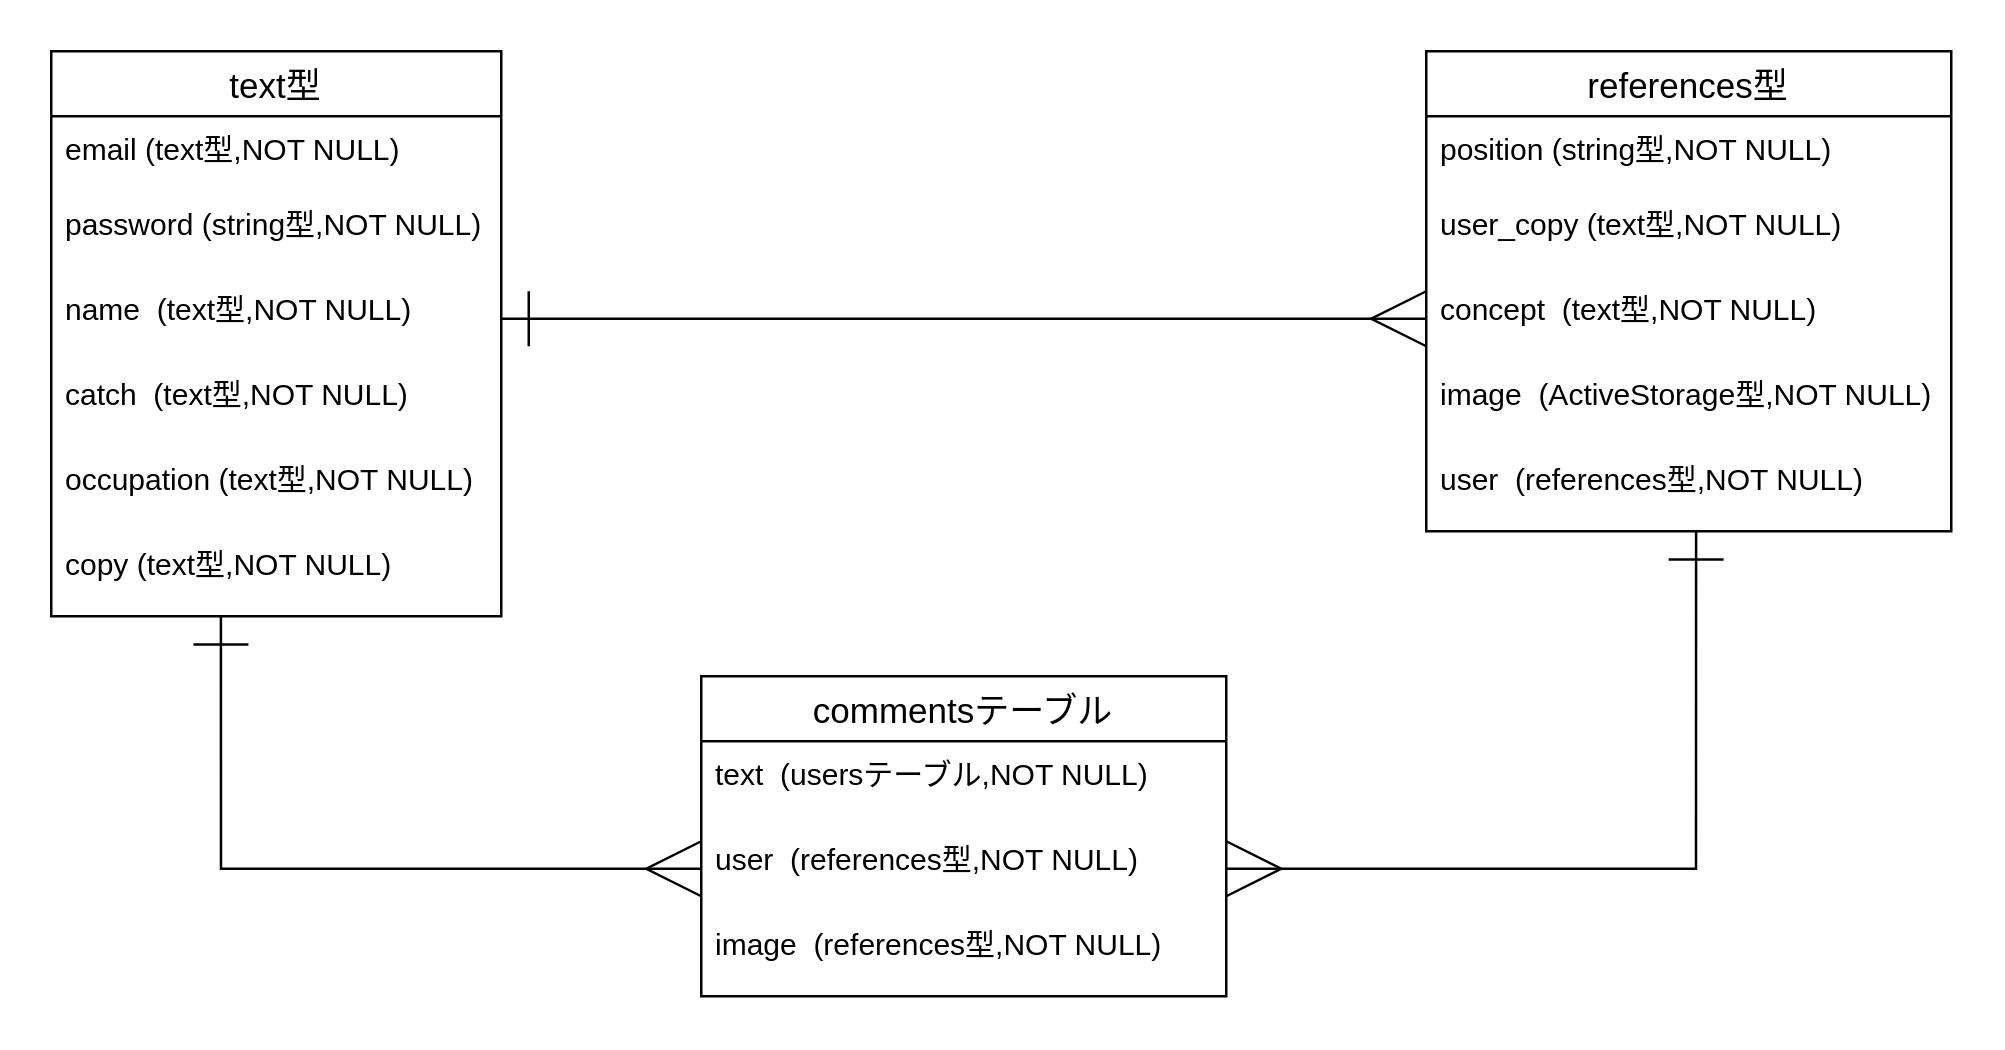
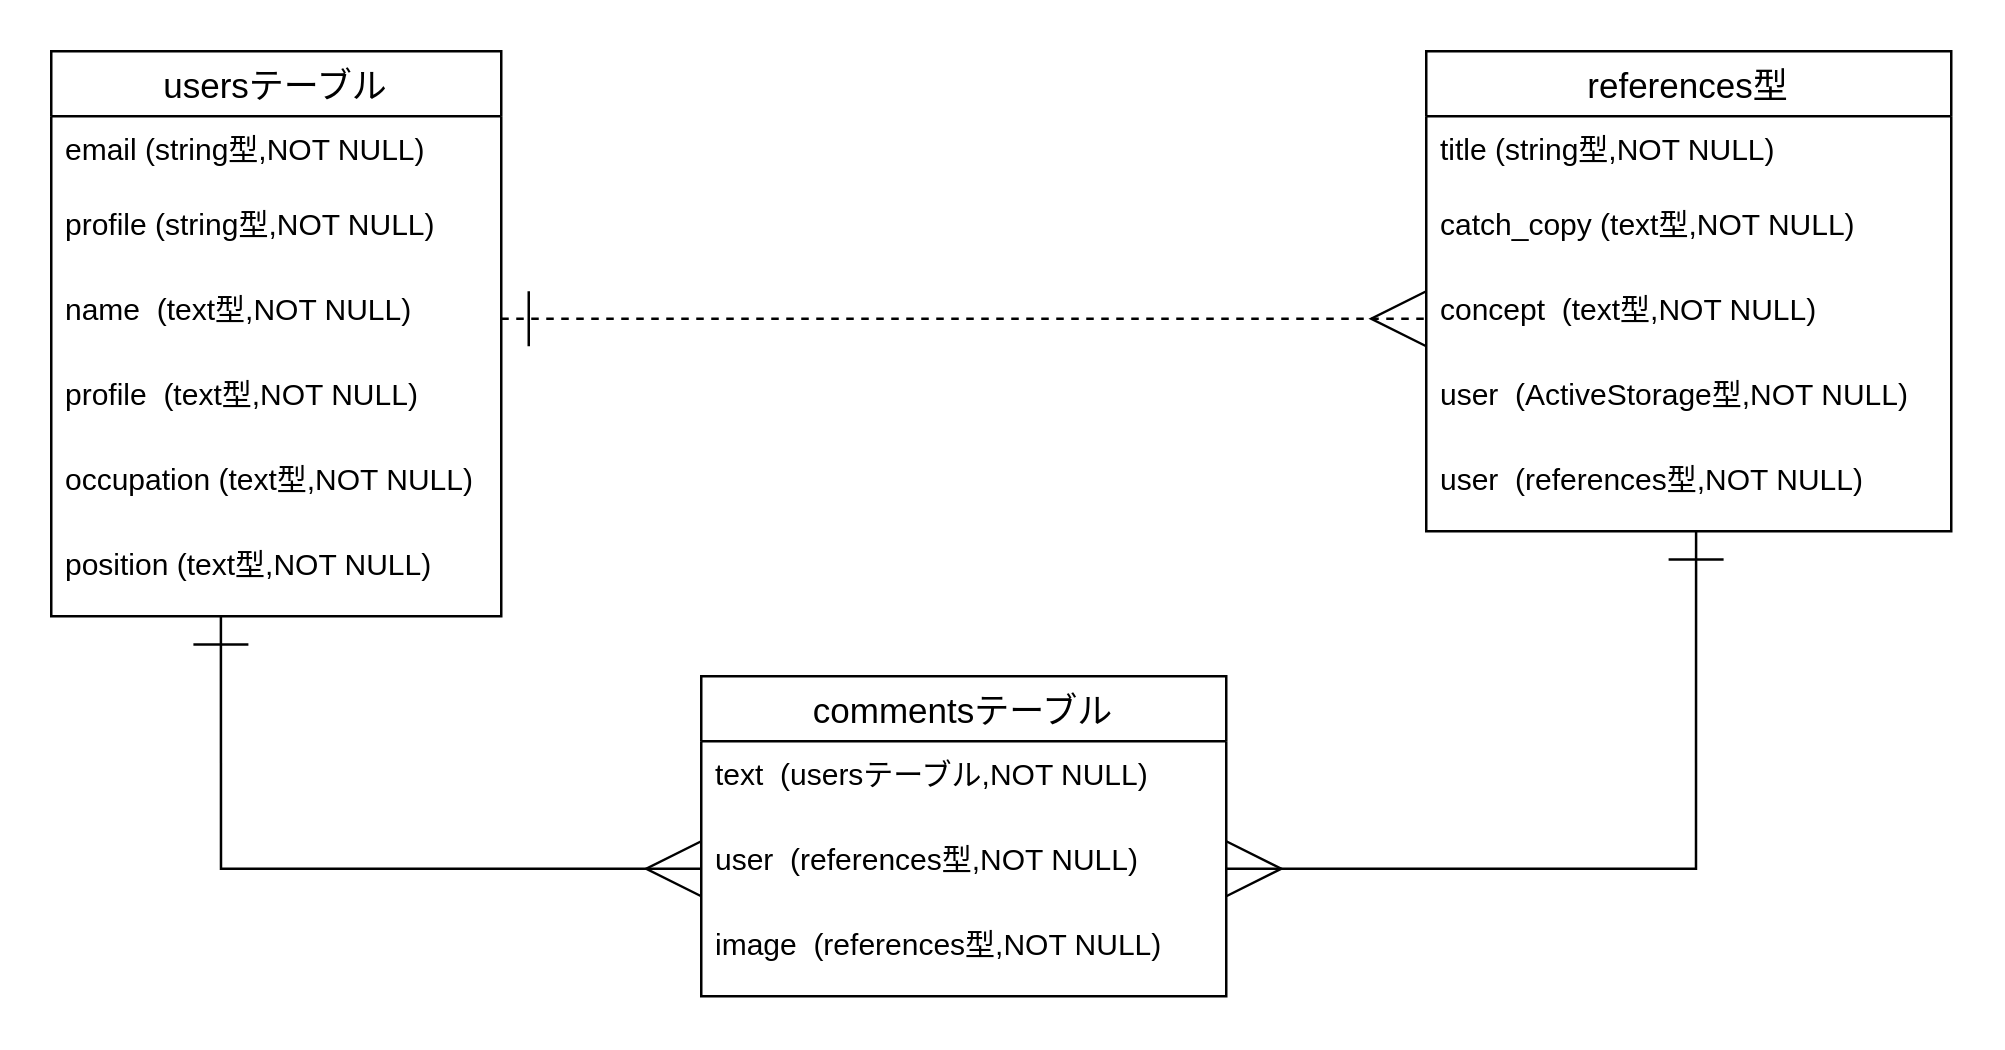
(275, 86) -> (275, 86)
(237, 150) -> (250, 150)
(1650, 150) -> (1625, 150)
(283, 225) -> (267, 225)
(1653, 225) -> (1662, 225)
(964, 319) -> (964, 319)
(257, 395) -> (266, 395)
(1696, 395) -> (1691, 395)
(236, 565) -> (262, 565)
